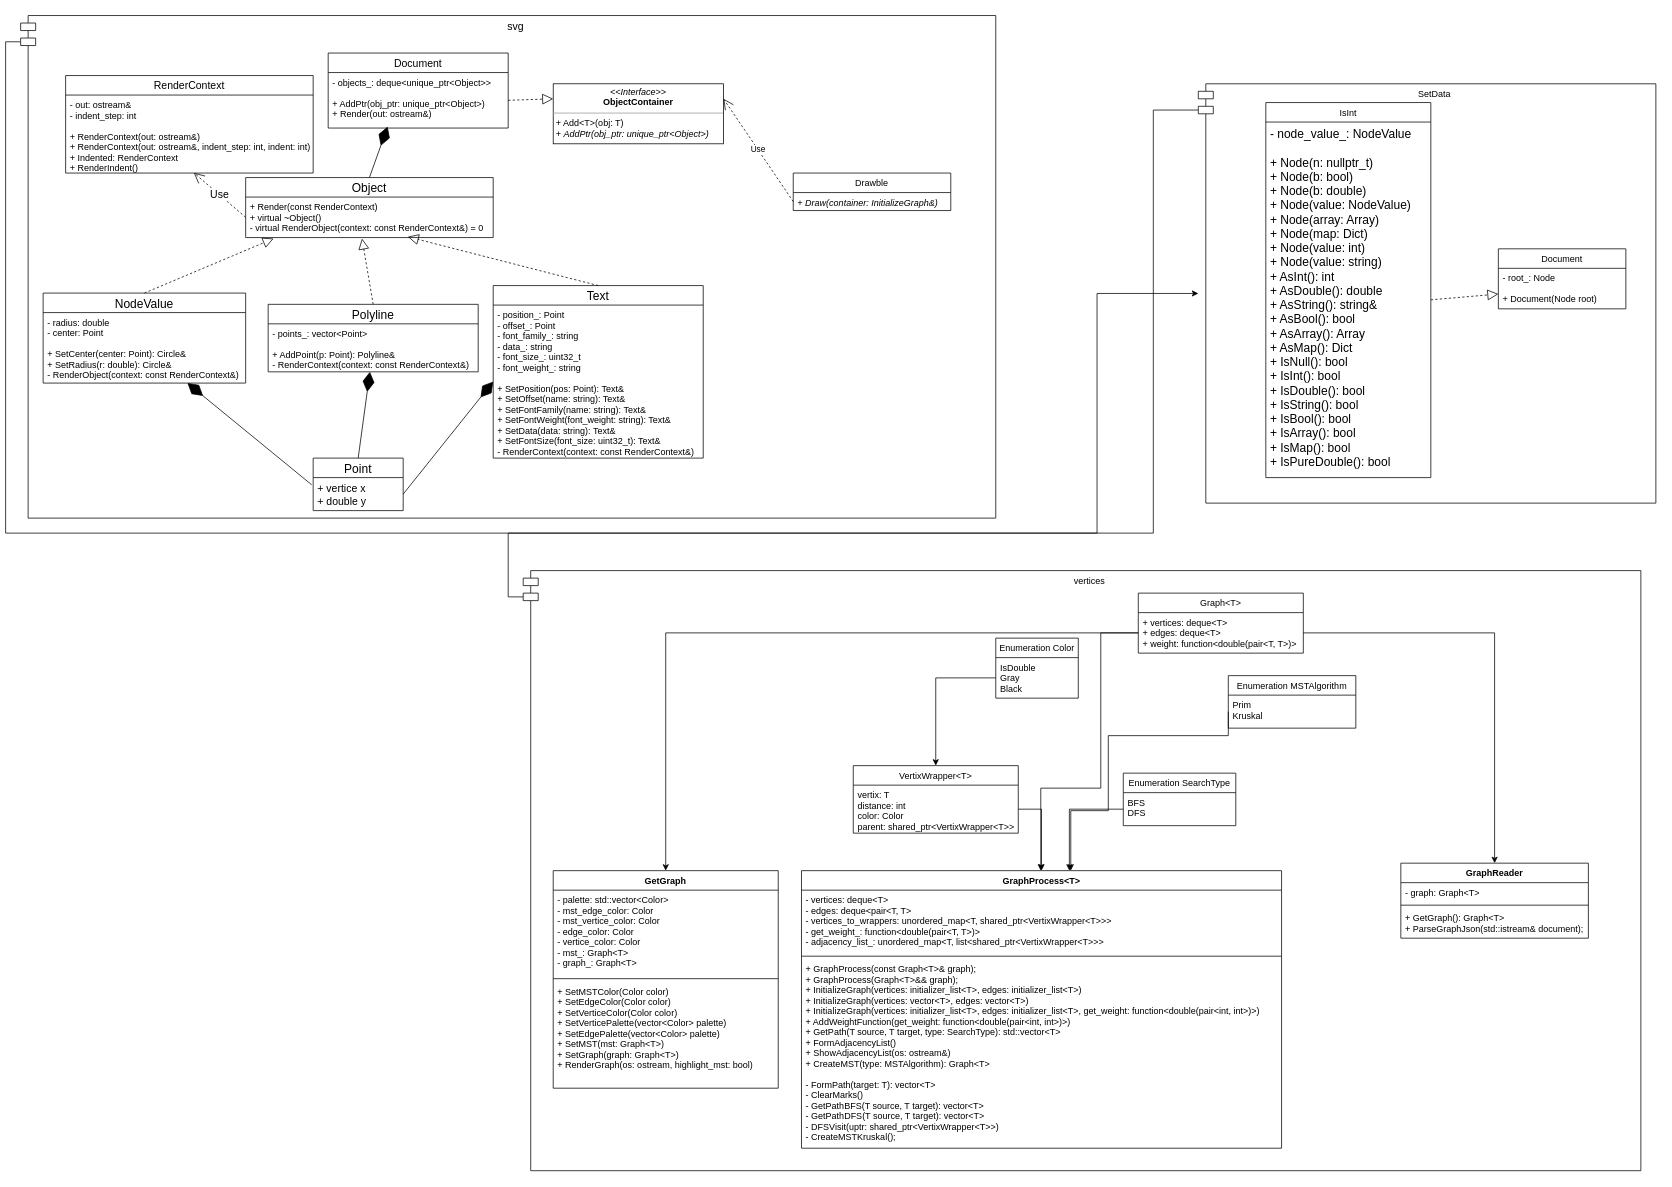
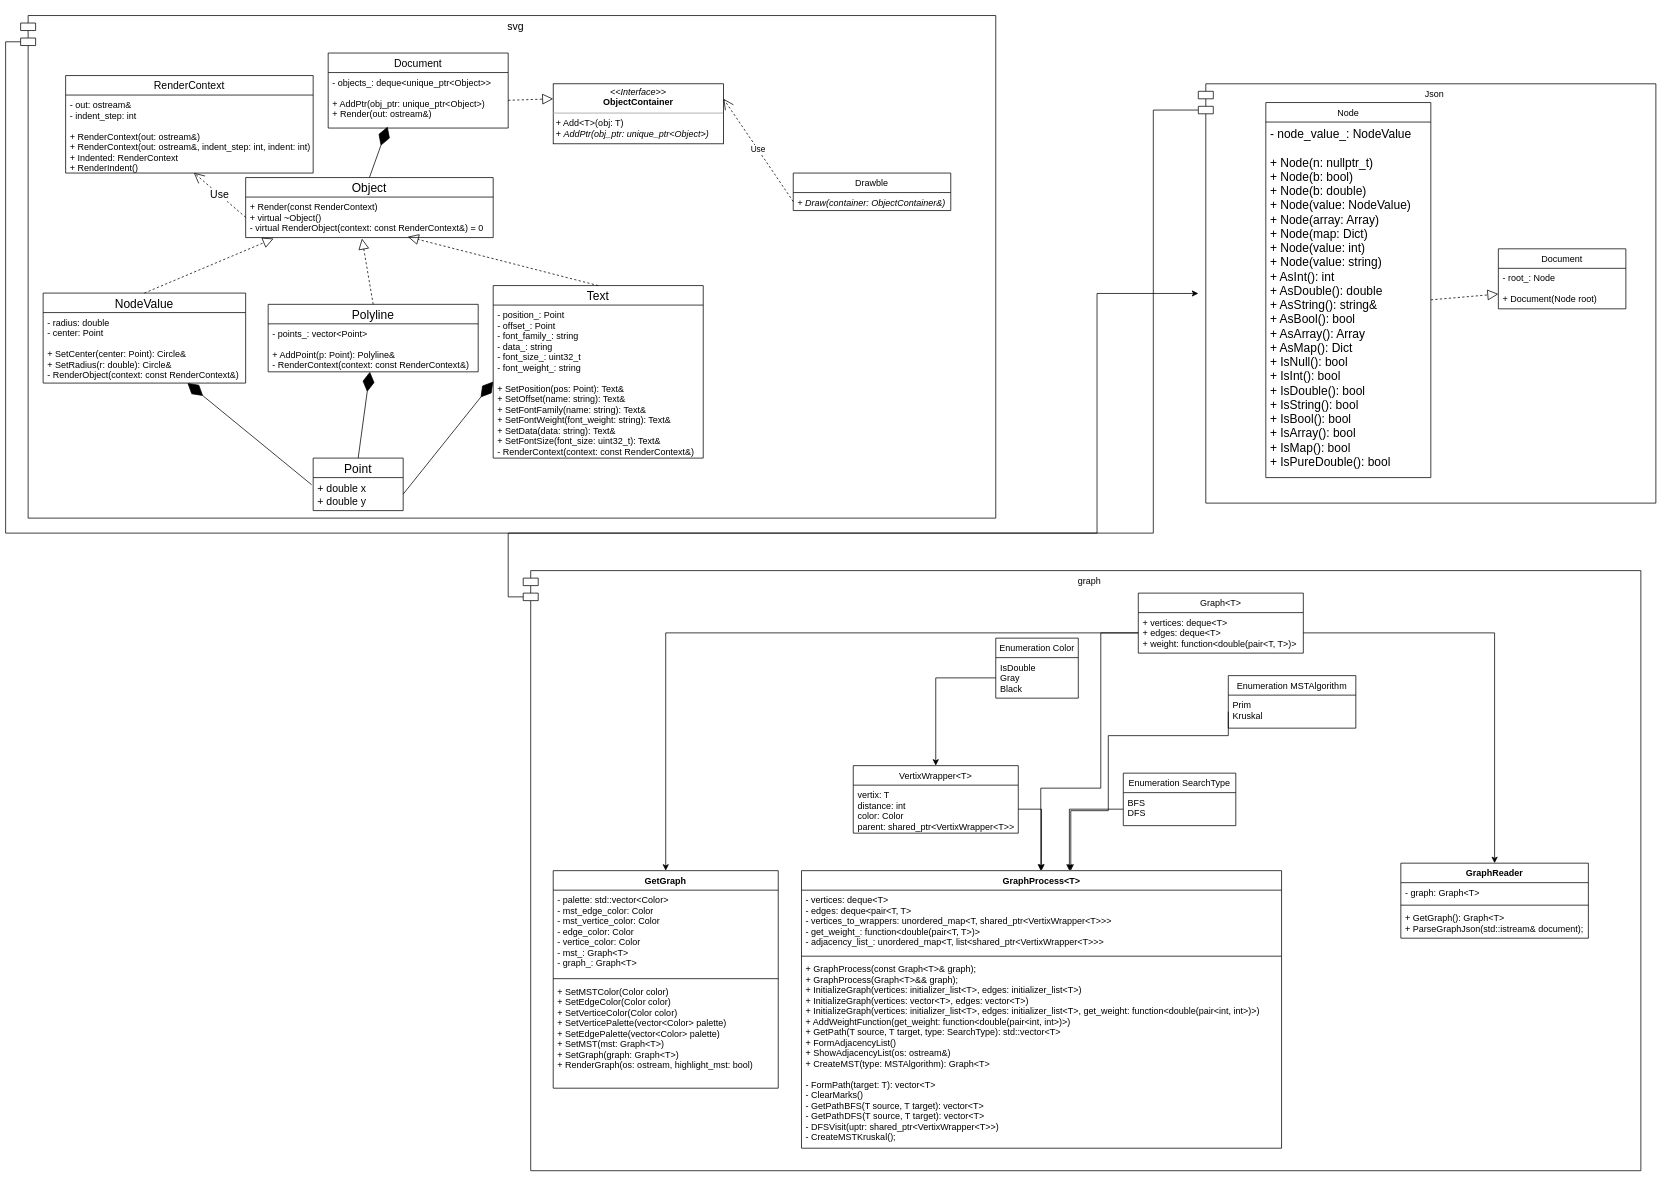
(1434, 94) -> (1434, 94)
(1348, 113) -> (1348, 113)
(876, 203) -> (880, 203)
(345, 489) -> (343, 489)
(1089, 581) -> (1089, 581)
